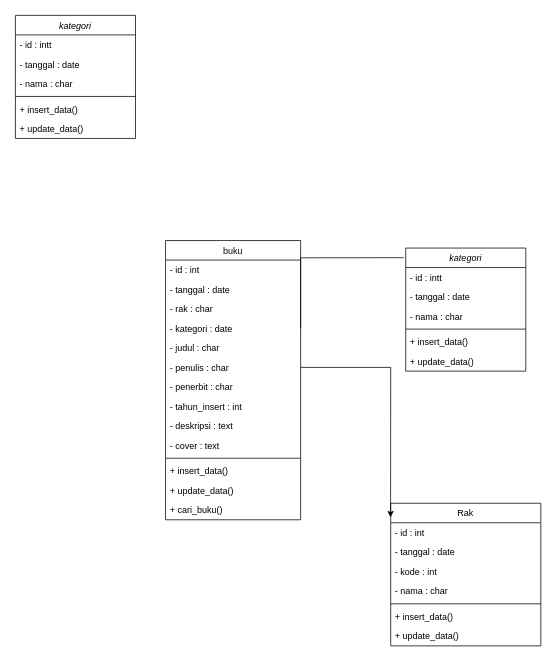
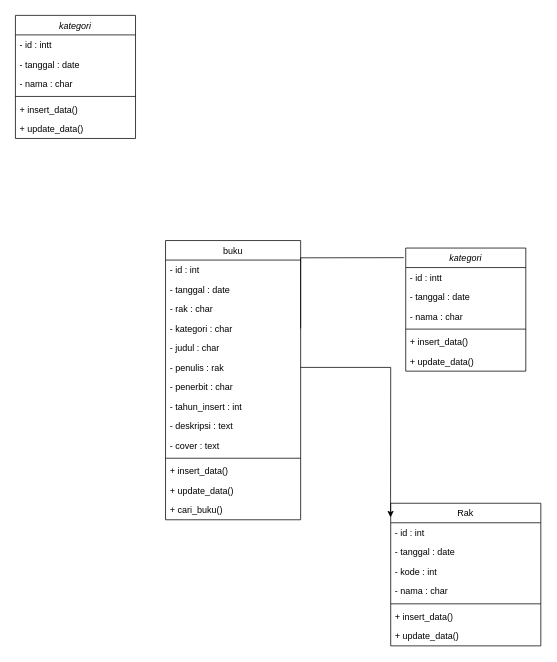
(206, 329) -> (206, 329)
(203, 368) -> (200, 368)
